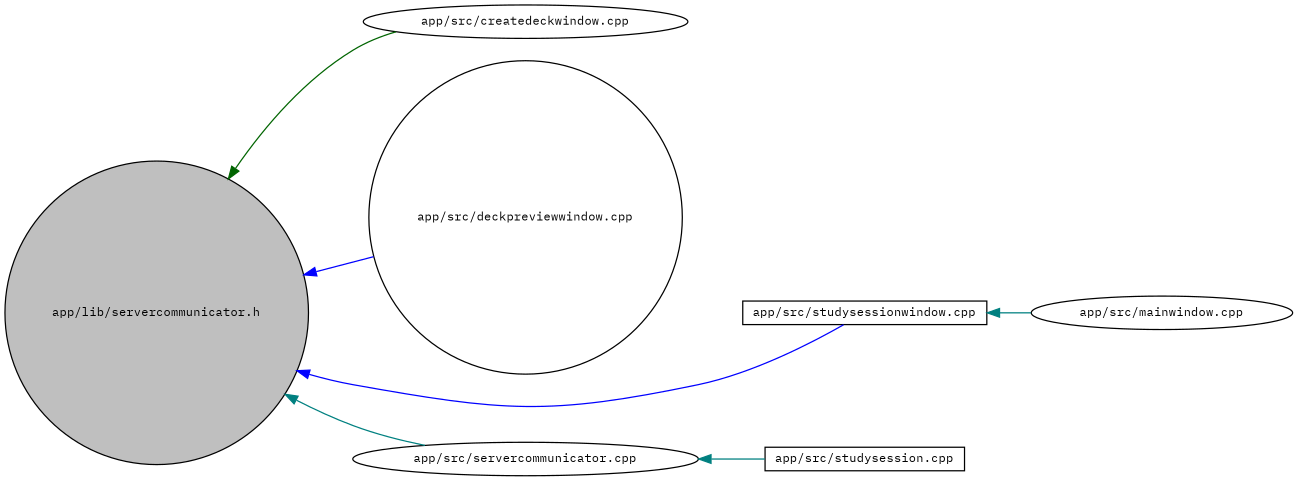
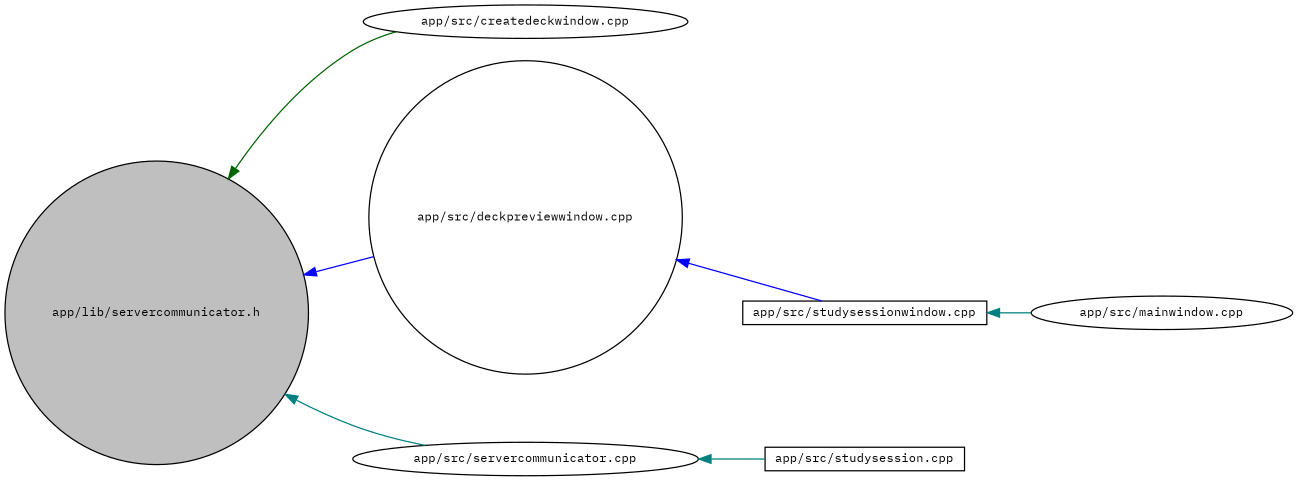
(582, 404) -> (755, 282)
